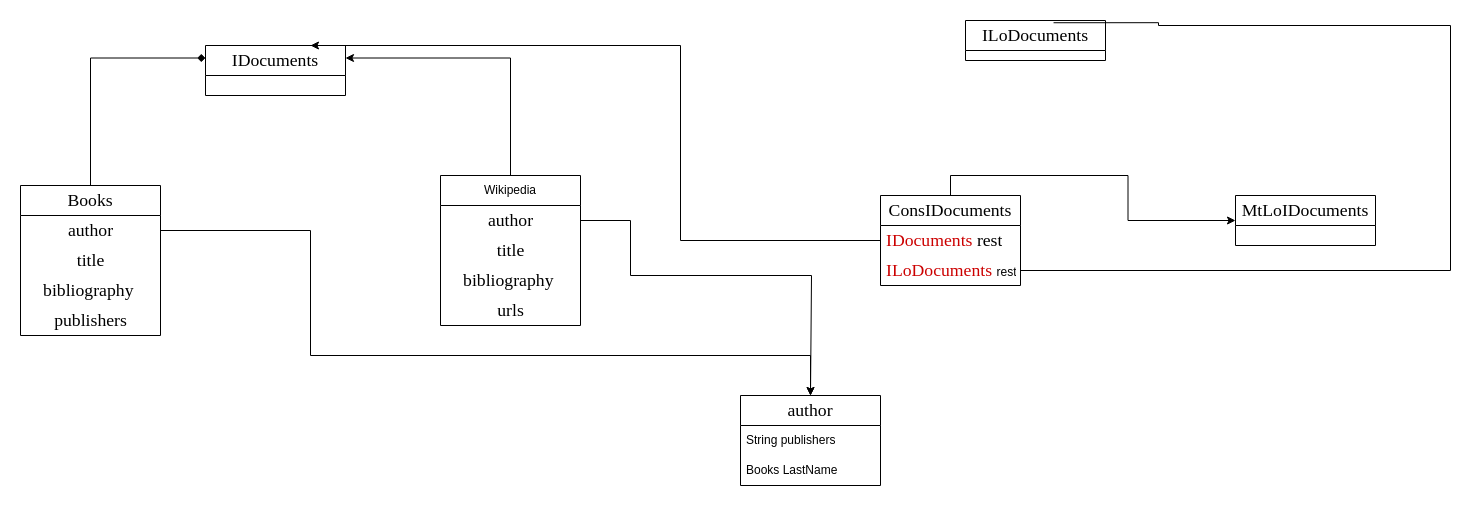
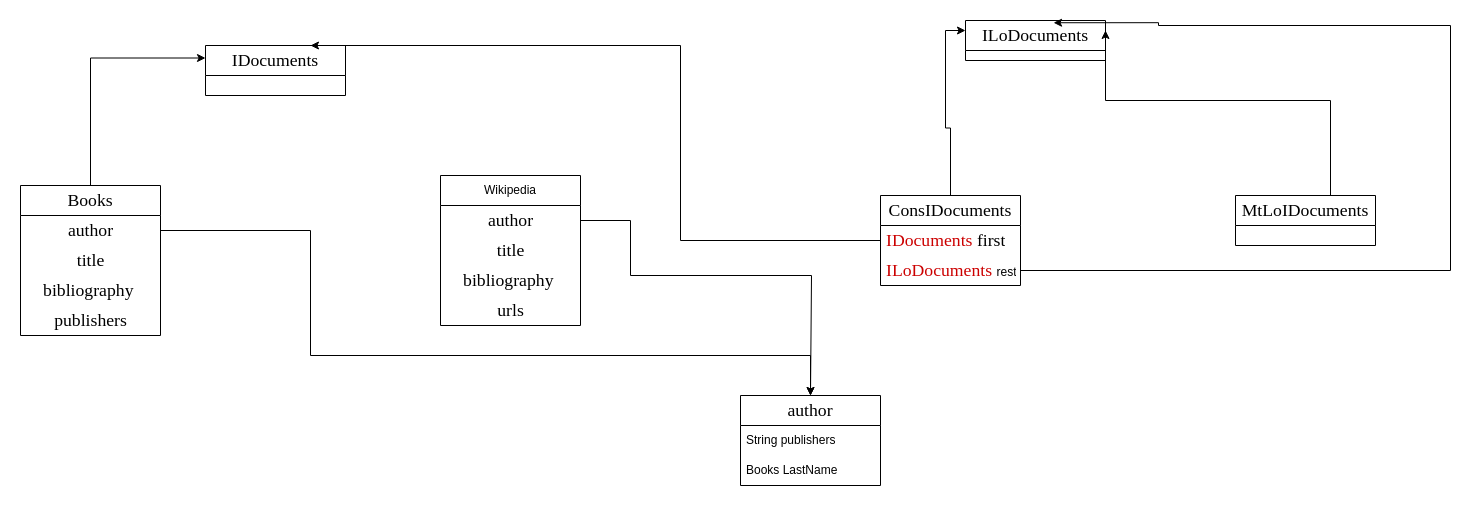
(1059, 23) -> (1062, 23)
(196, 58) -> (197, 58)
(490, 58) -> none
none -> (1247, 101)
(1112, 176) -> (946, 100)
(935, 241) -> (937, 241)
